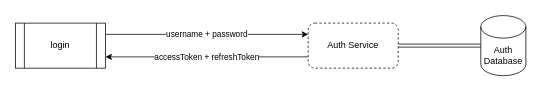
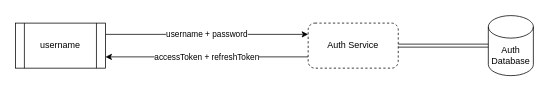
(60, 45) -> (60, 45)
(503, 45) -> (510, 45)
